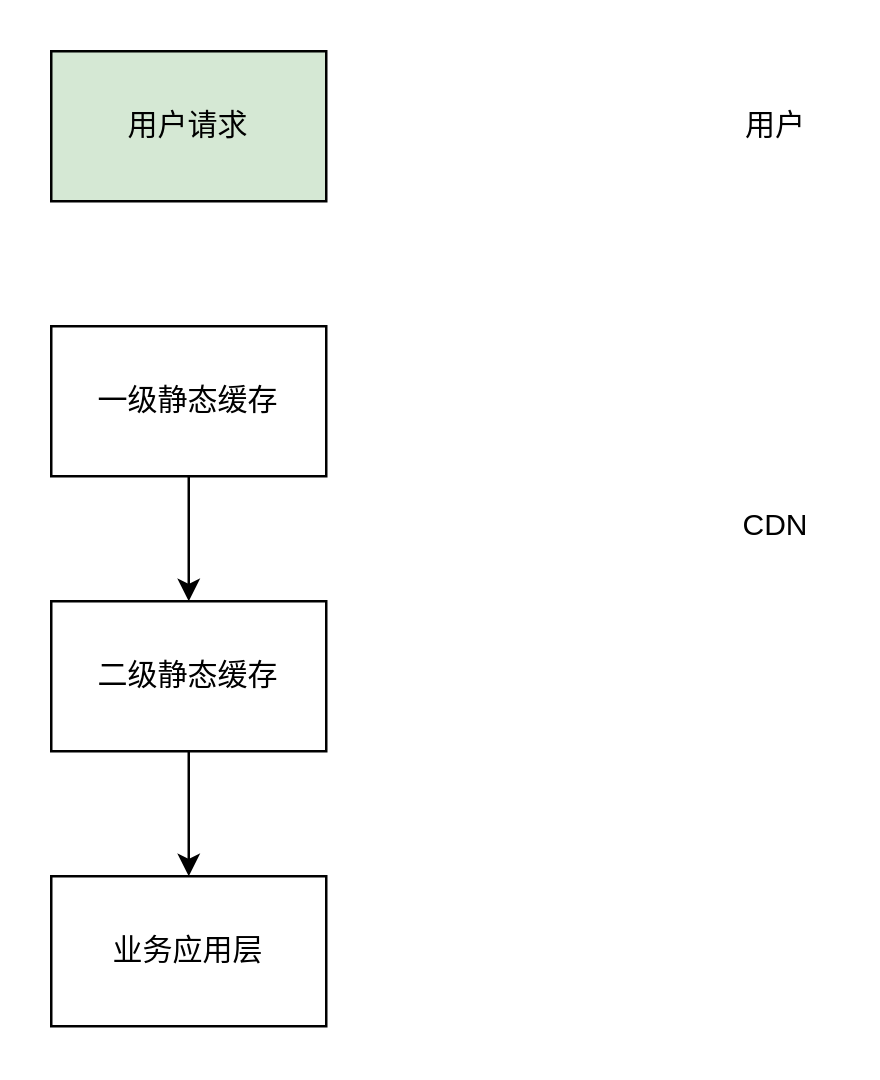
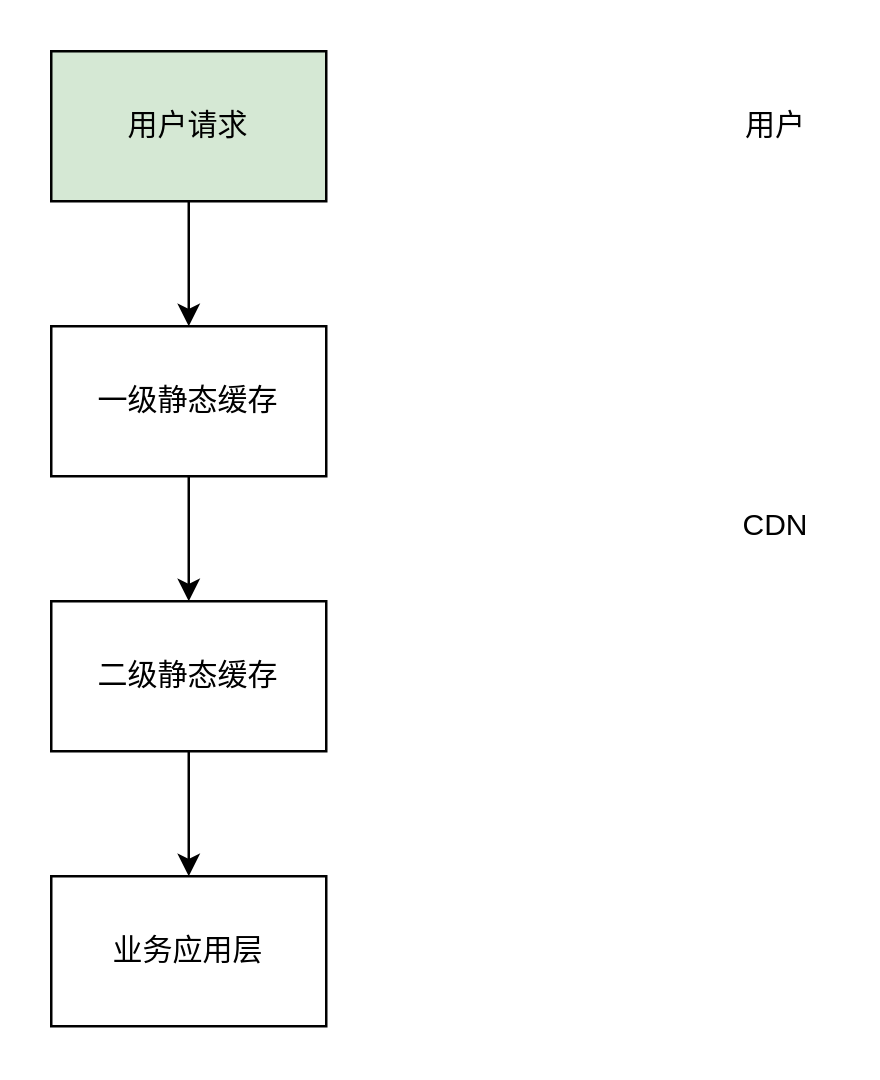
none -> (189, 255)
